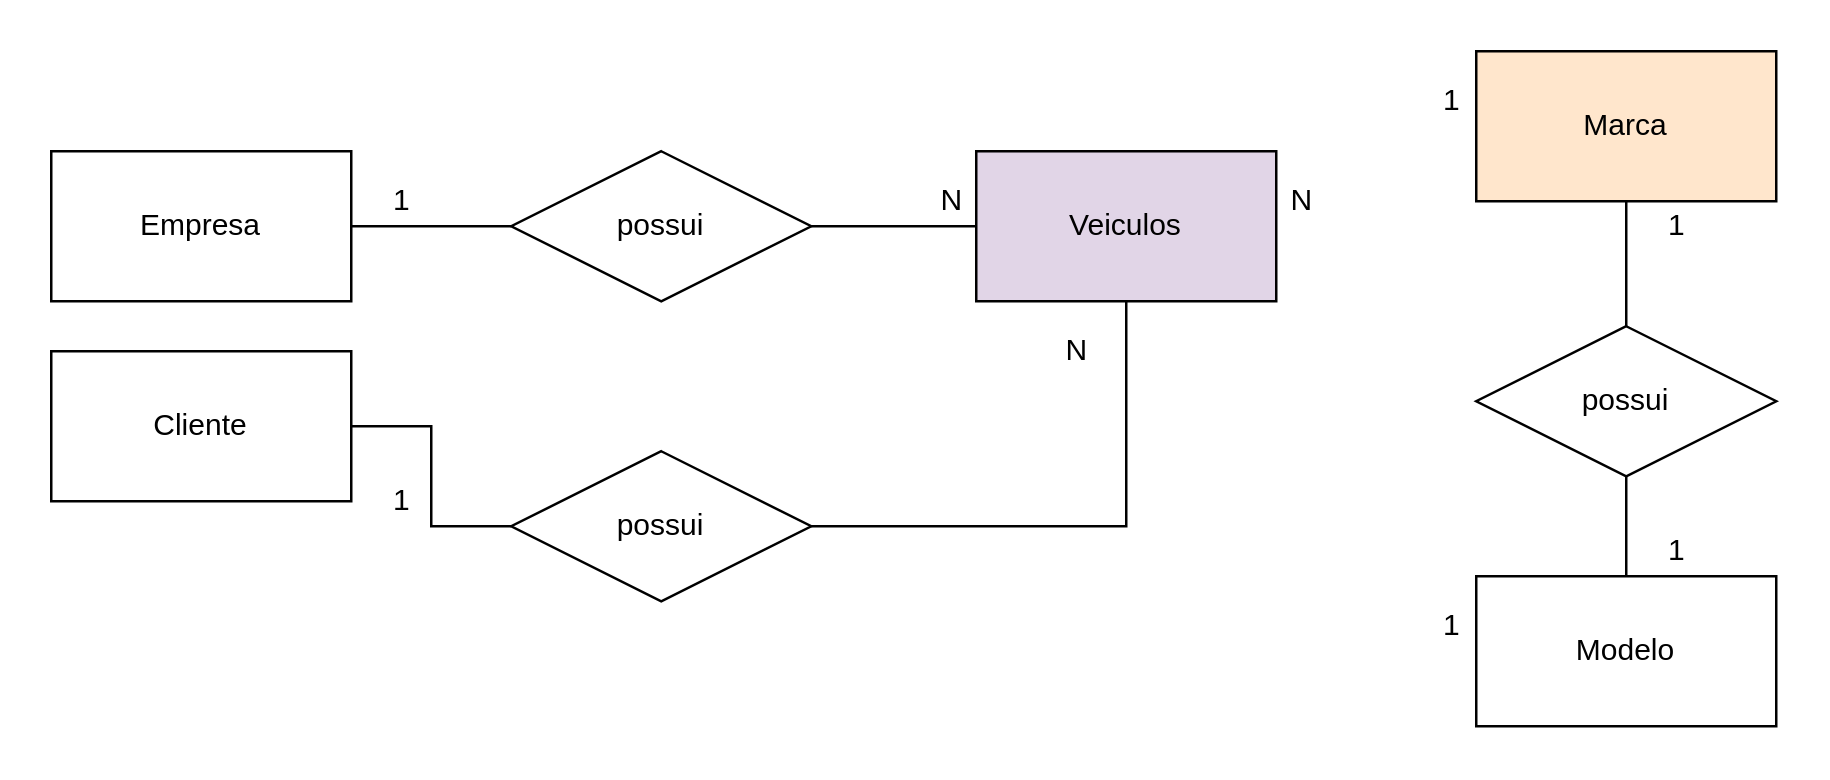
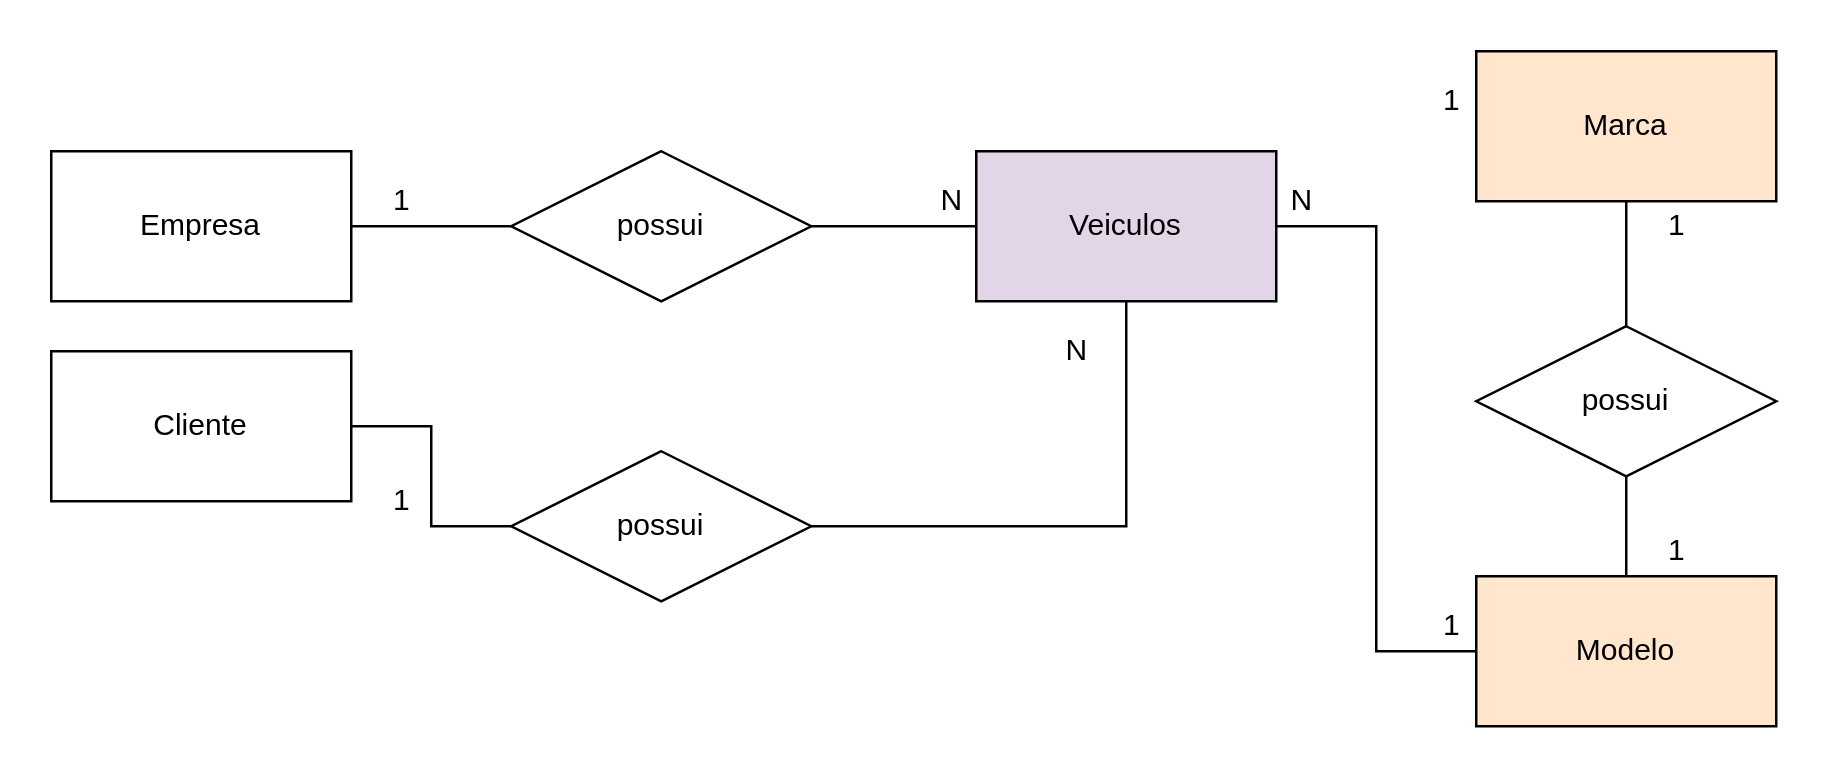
none -> (1376, 439)
(1626, 651) -> (1626, 651)
